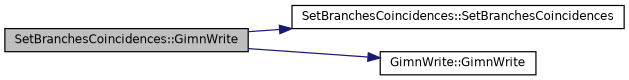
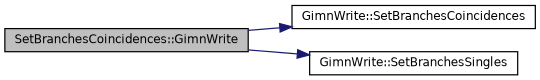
(458, 17) -> (414, 17)
(458, 63) -> (414, 63)
